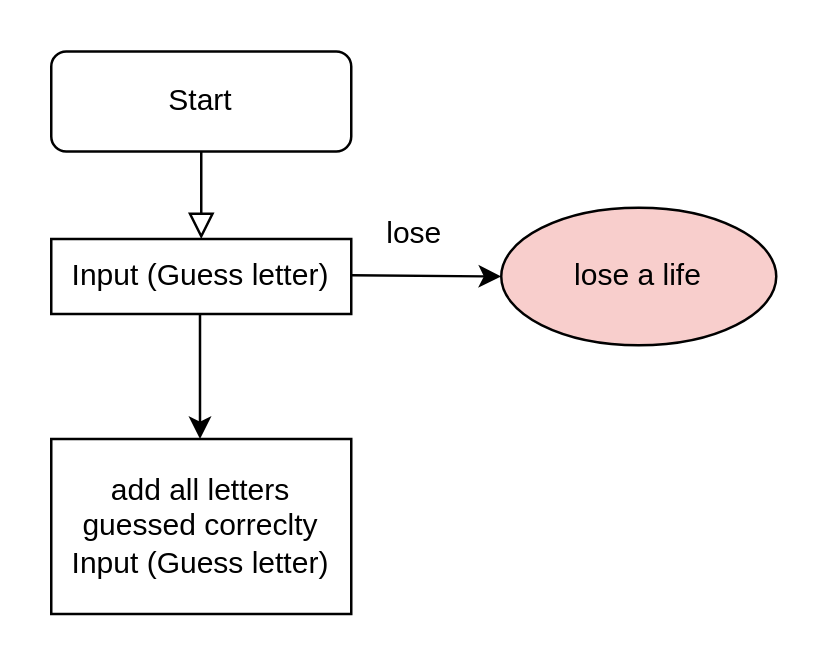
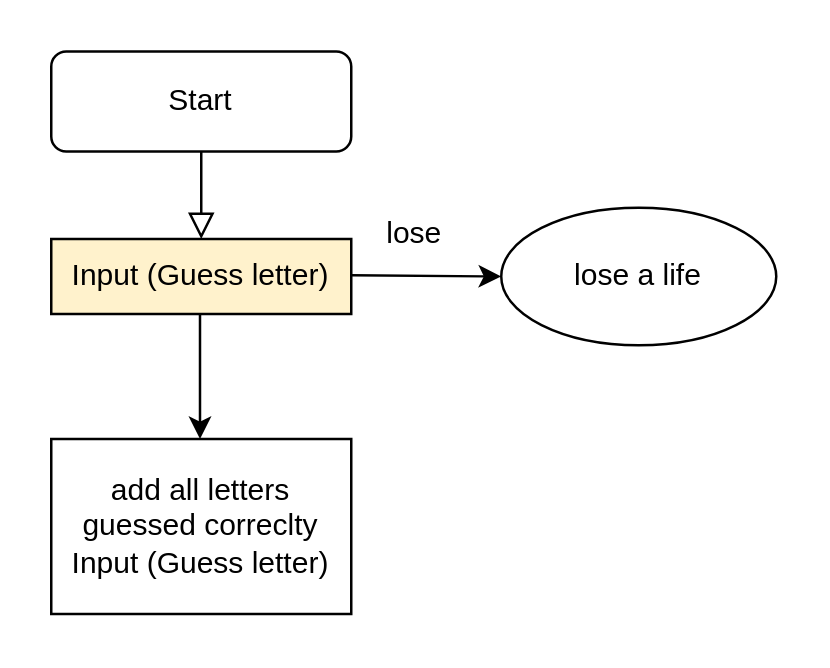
(201, 276) -> (201, 276)
(639, 276) -> (639, 276)
